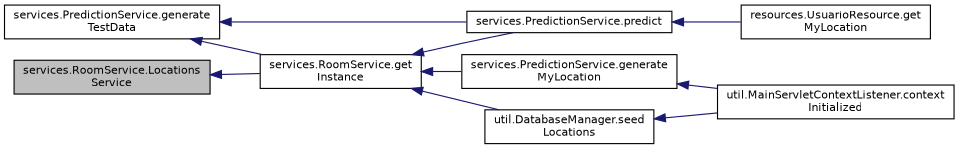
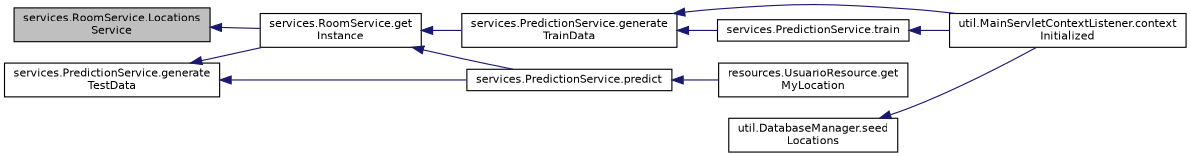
none -> (813, 30)
(569, 72) -> (569, 30)
(461, 100) -> none
